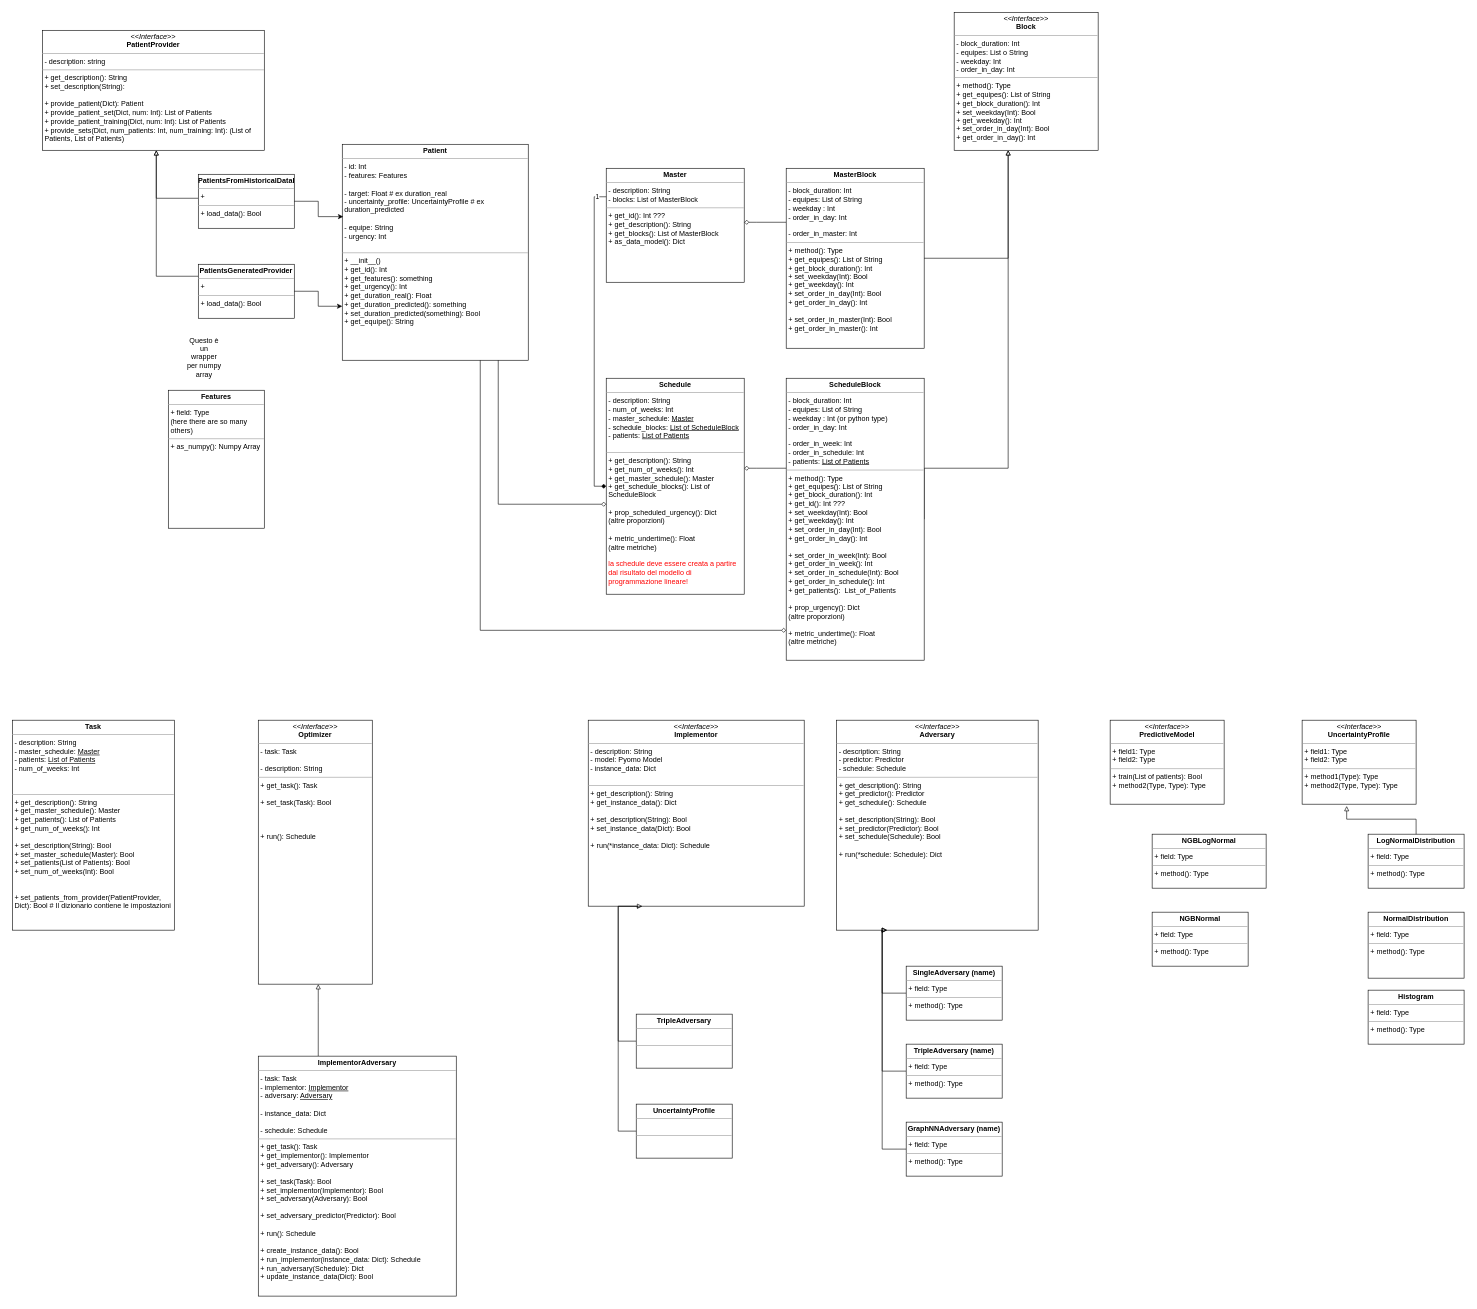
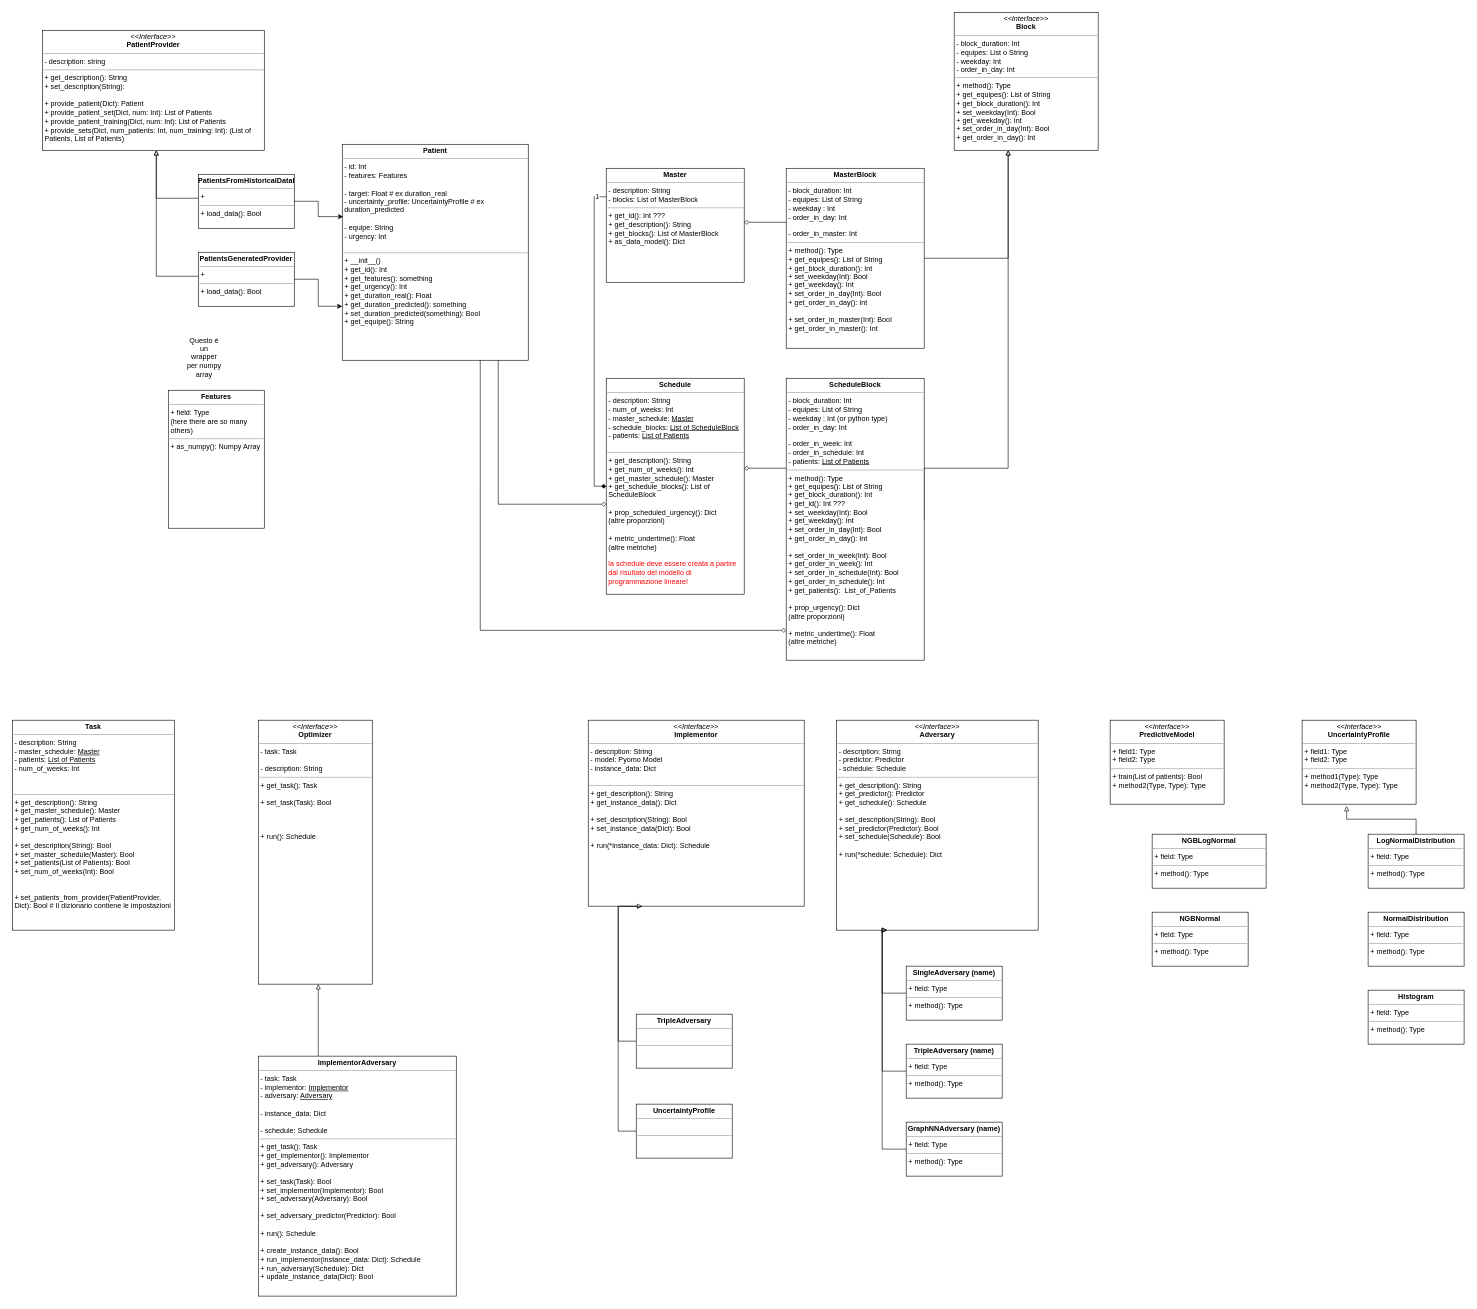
(246, 291) -> (246, 279)
(1416, 945) -> (1416, 939)
